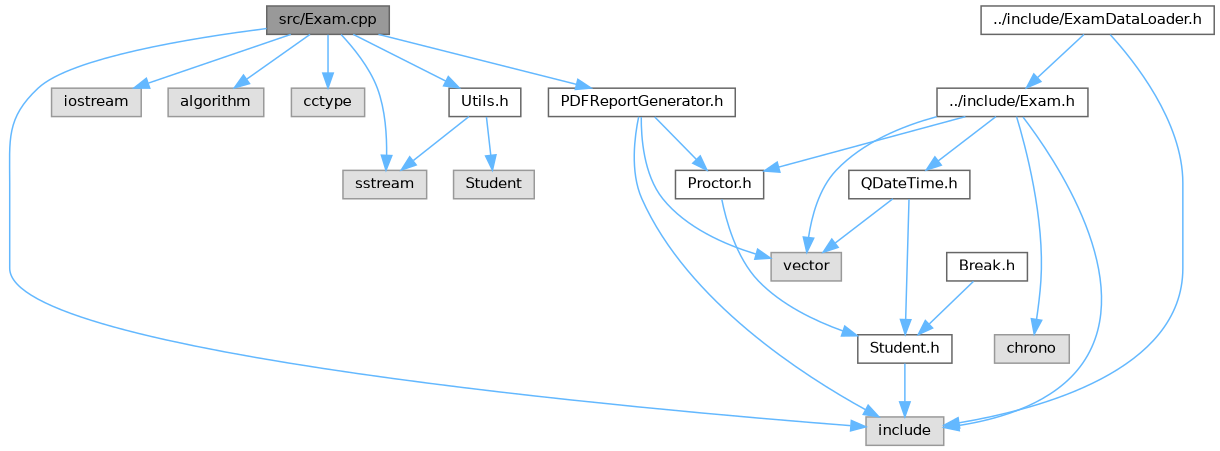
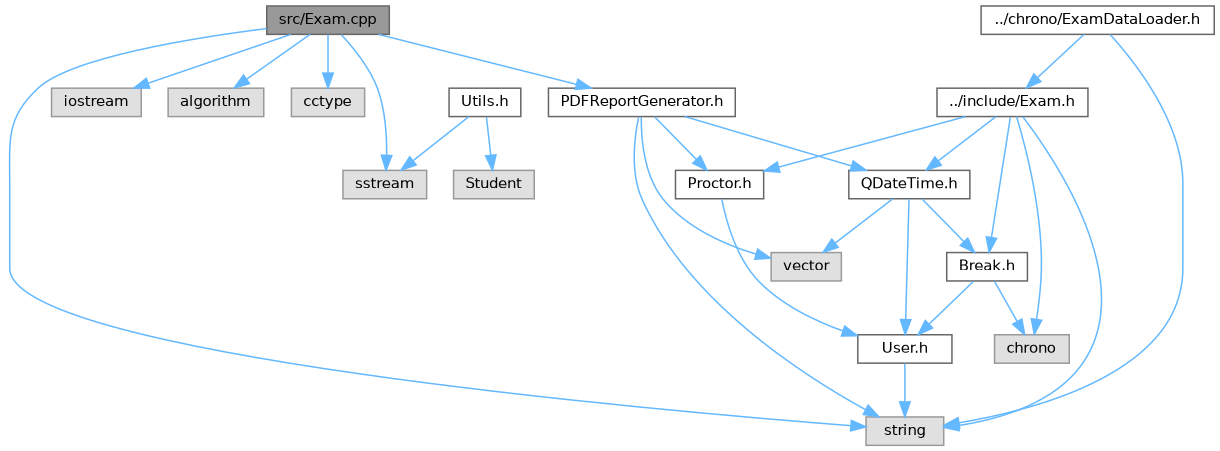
(1098, 20) -> (1098, 20)
(400, 58) -> none
none -> (768, 141)
(848, 159) -> (1001, 177)
none -> (943, 220)
none -> (1006, 301)
(905, 349) -> (905, 349)
(905, 431) -> (905, 431)
